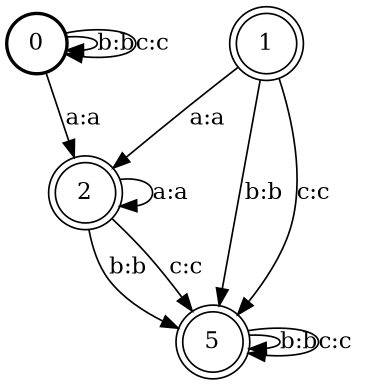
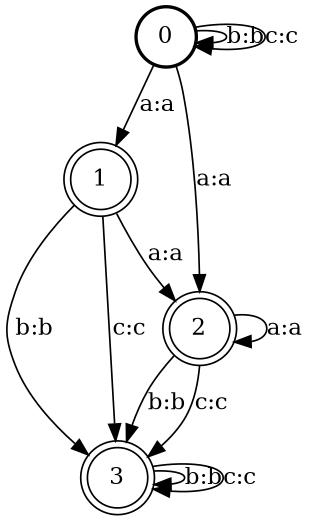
none -> (139, 97)
(213, 342) -> (118, 478)
